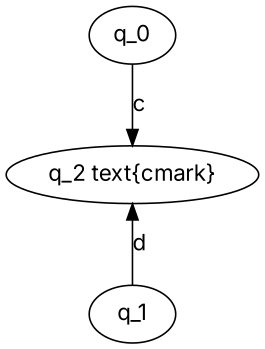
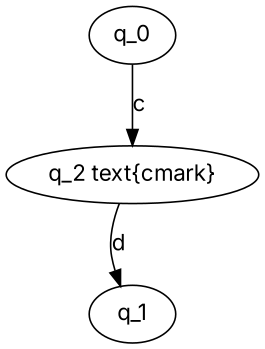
(132, 253) -> (111, 237)
